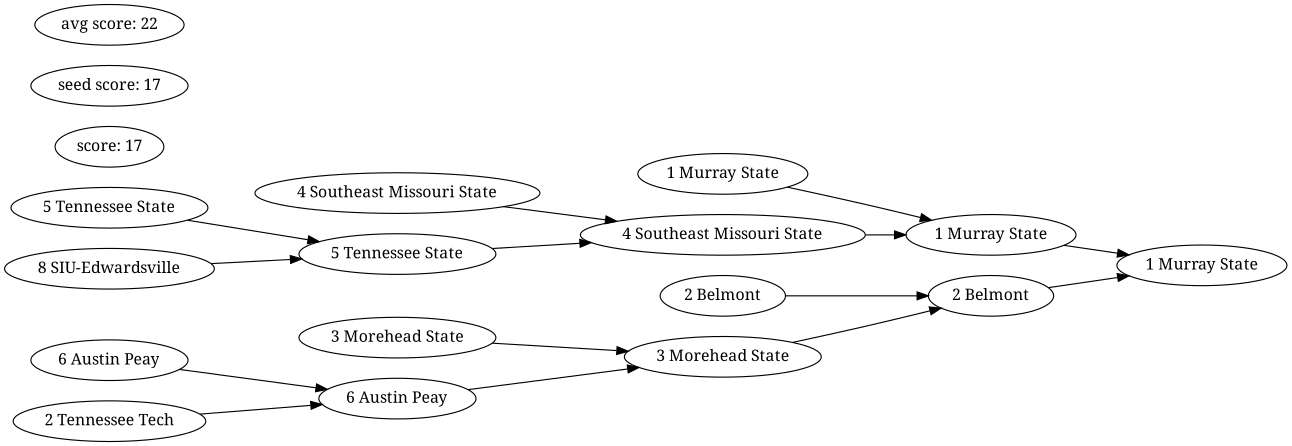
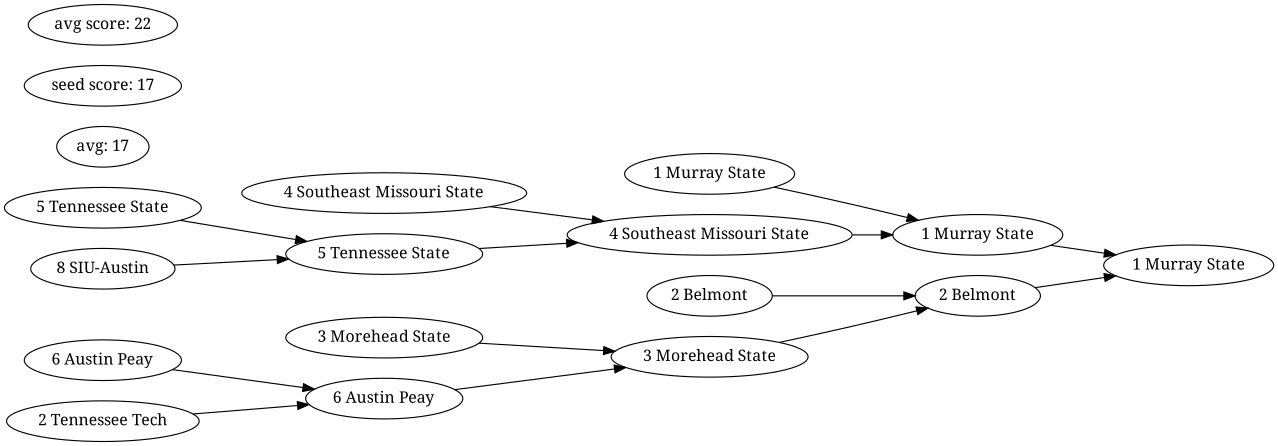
(109, 147) -> (103, 147)
(109, 269) -> (103, 269)
